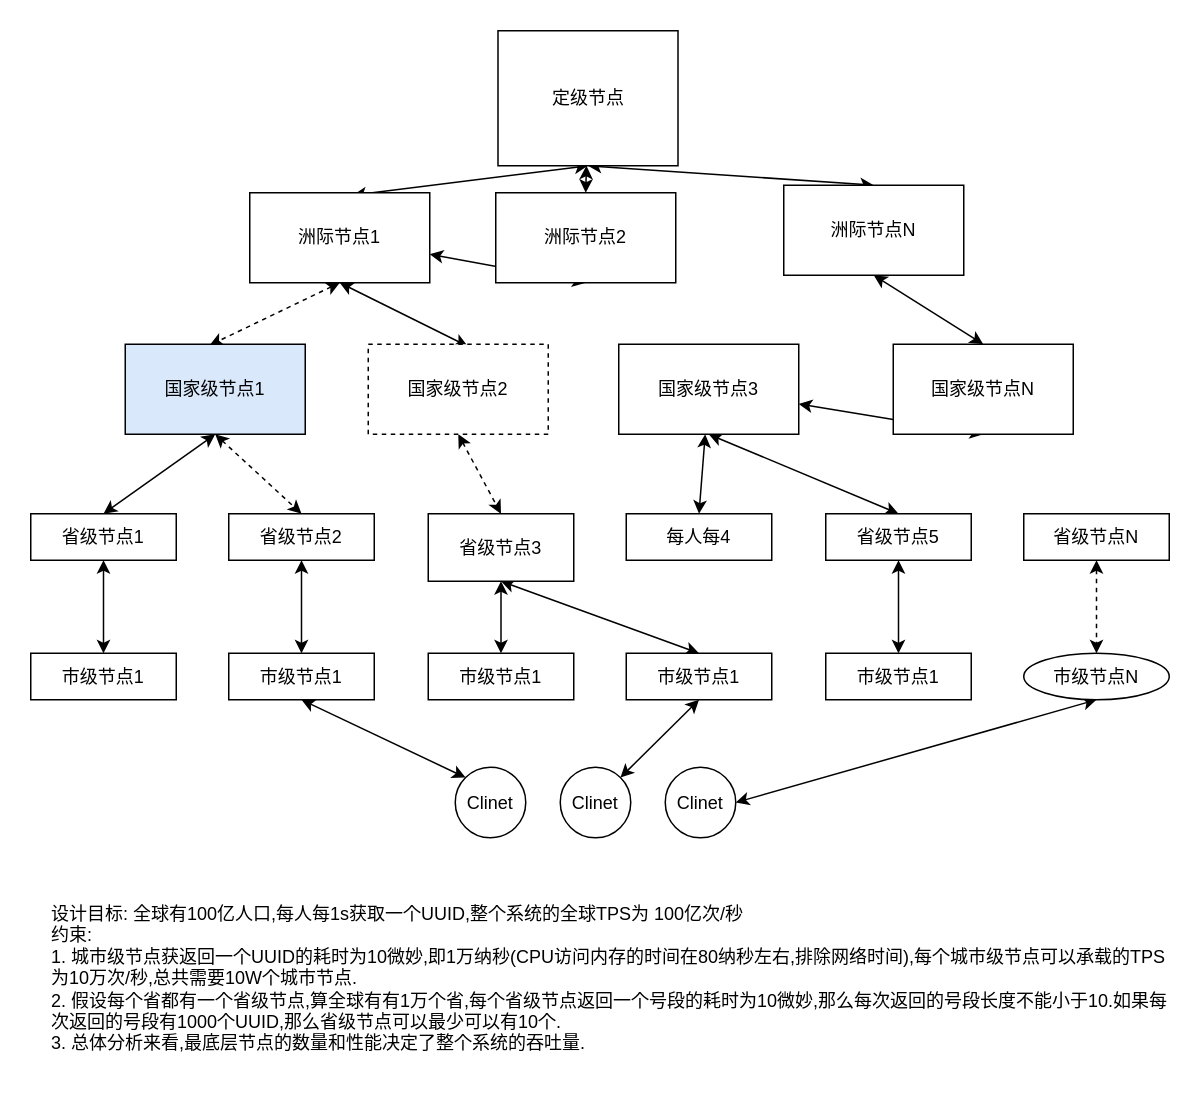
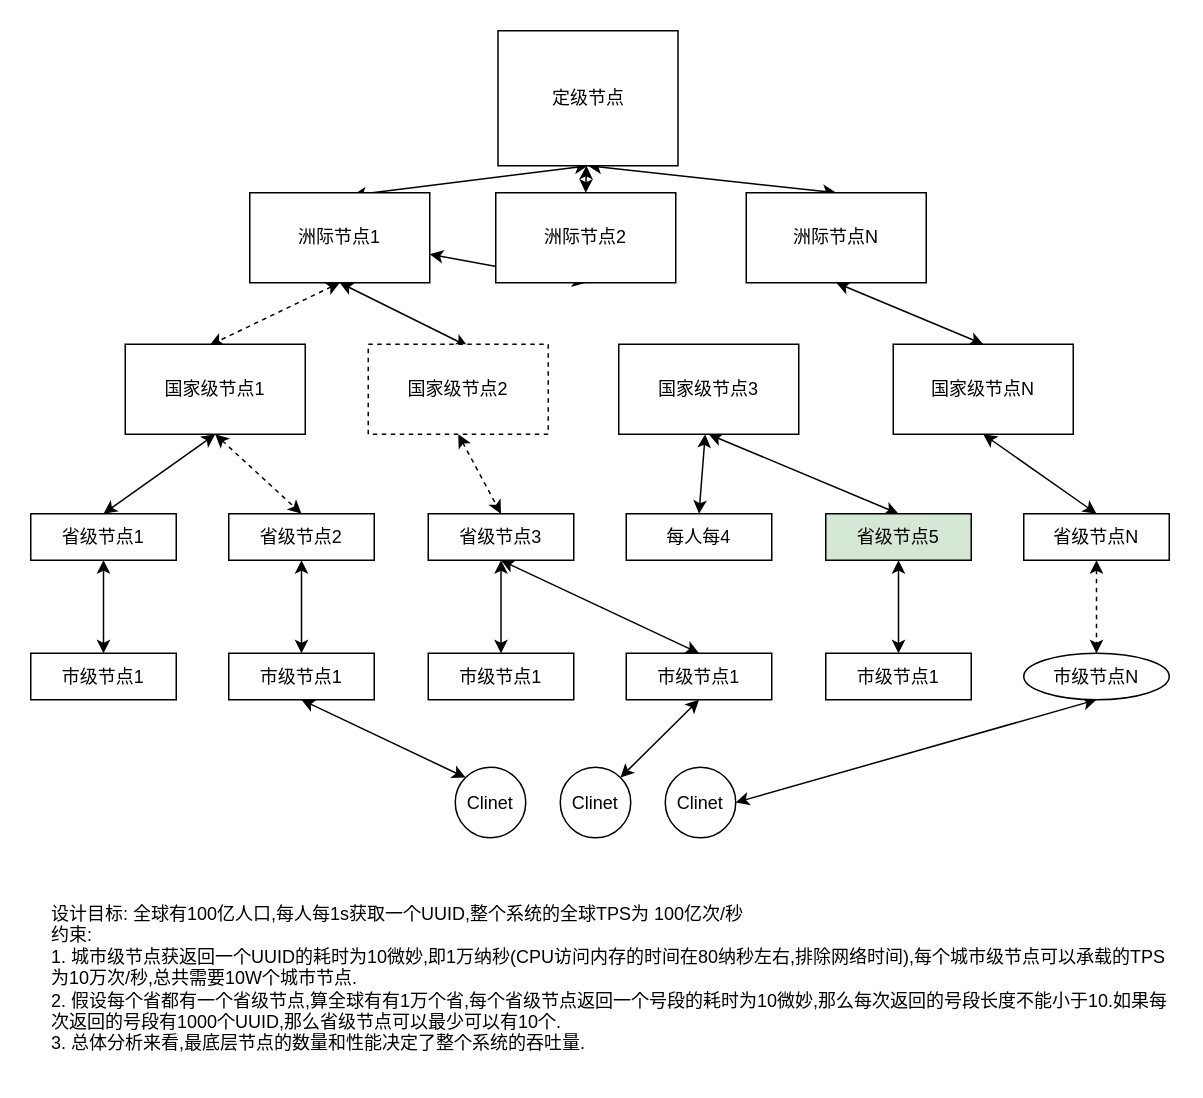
(874, 230) -> (836, 238)
(215, 389) -> (215, 389)
(851, 413) -> (1039, 474)
(899, 537) -> (899, 537)
(501, 548) -> (501, 537)
